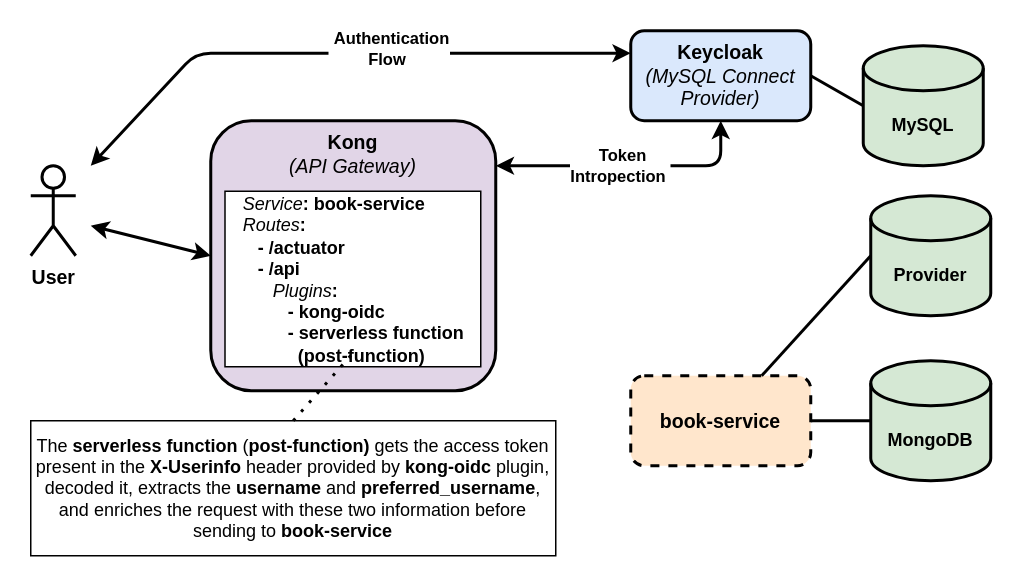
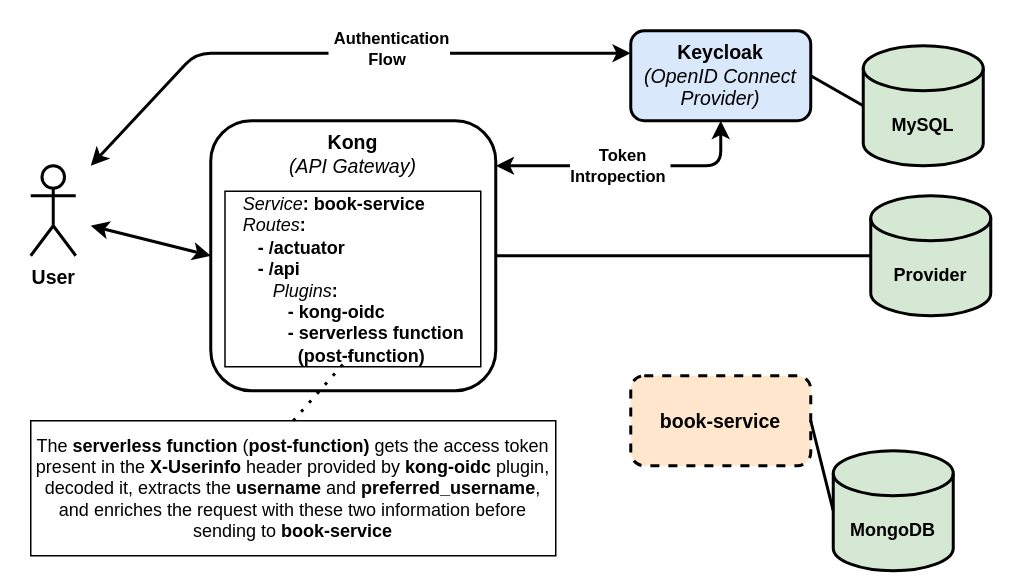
(721, 76) -> (721, 76)
(353, 153) -> (353, 153)
(816, 316) -> (683, 256)
(931, 421) -> (893, 511)
